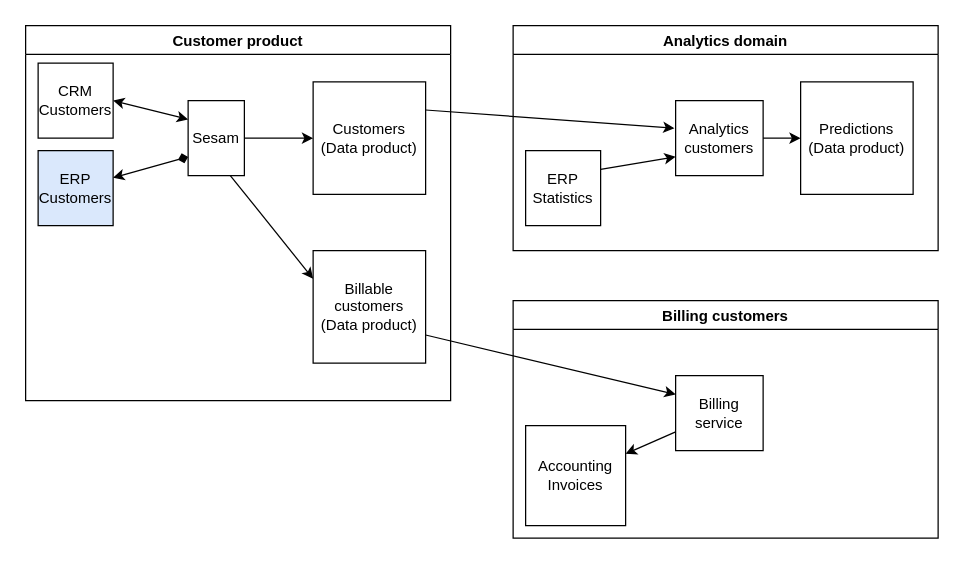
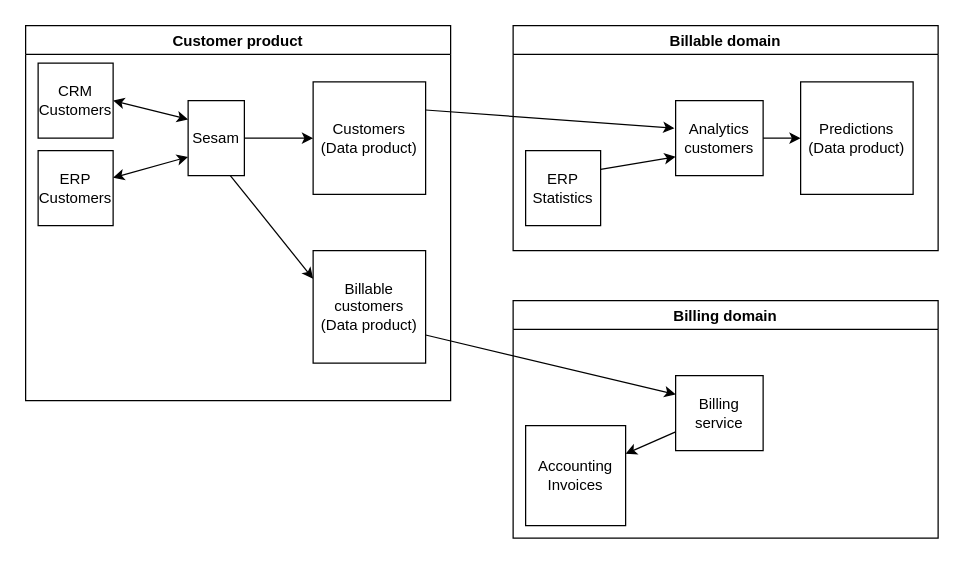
(725, 41) -> (725, 41)
(178, 160) -> (178, 160)
(76, 188) -> (76, 188)
(725, 316) -> (725, 316)
